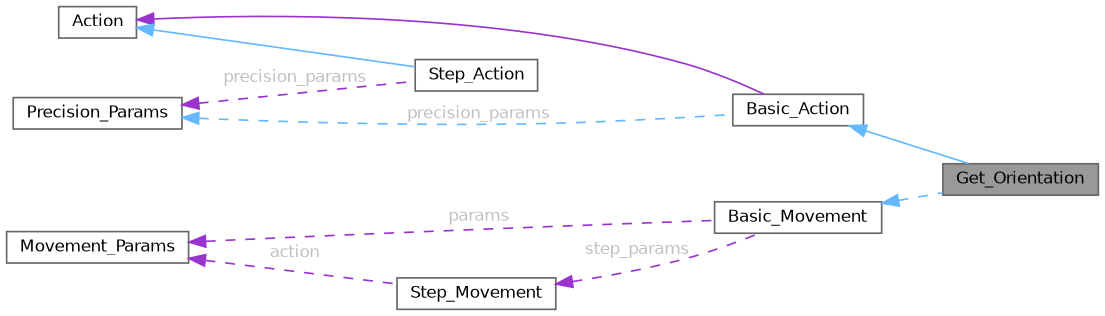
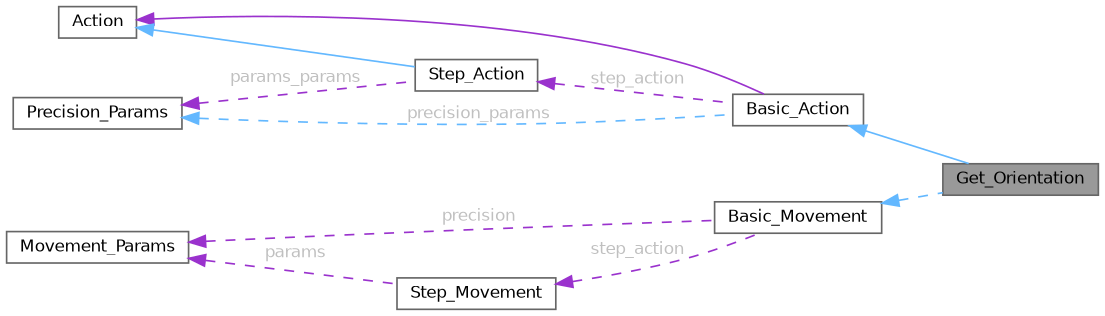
(293, 78) -> (293, 78)
none -> (644, 93)
(476, 217) -> (476, 217)
(635, 250) -> (635, 250)
(293, 253) -> (293, 253)
